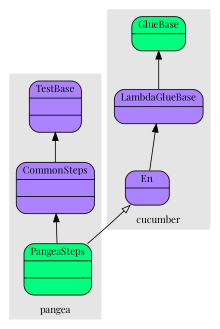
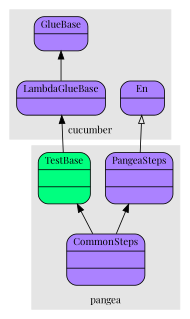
(159, 34) -> (61, 34)
(55, 107) -> (64, 178)
(152, 151) -> (62, 134)
(57, 233) -> (121, 223)
(58, 269) -> (139, 178)
